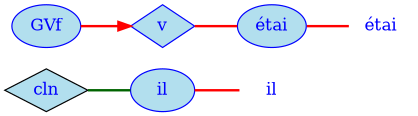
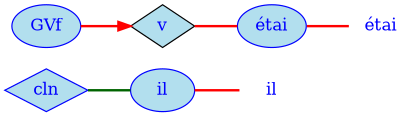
(163, 26) -> (163, 26)
(46, 90) -> (46, 90)
